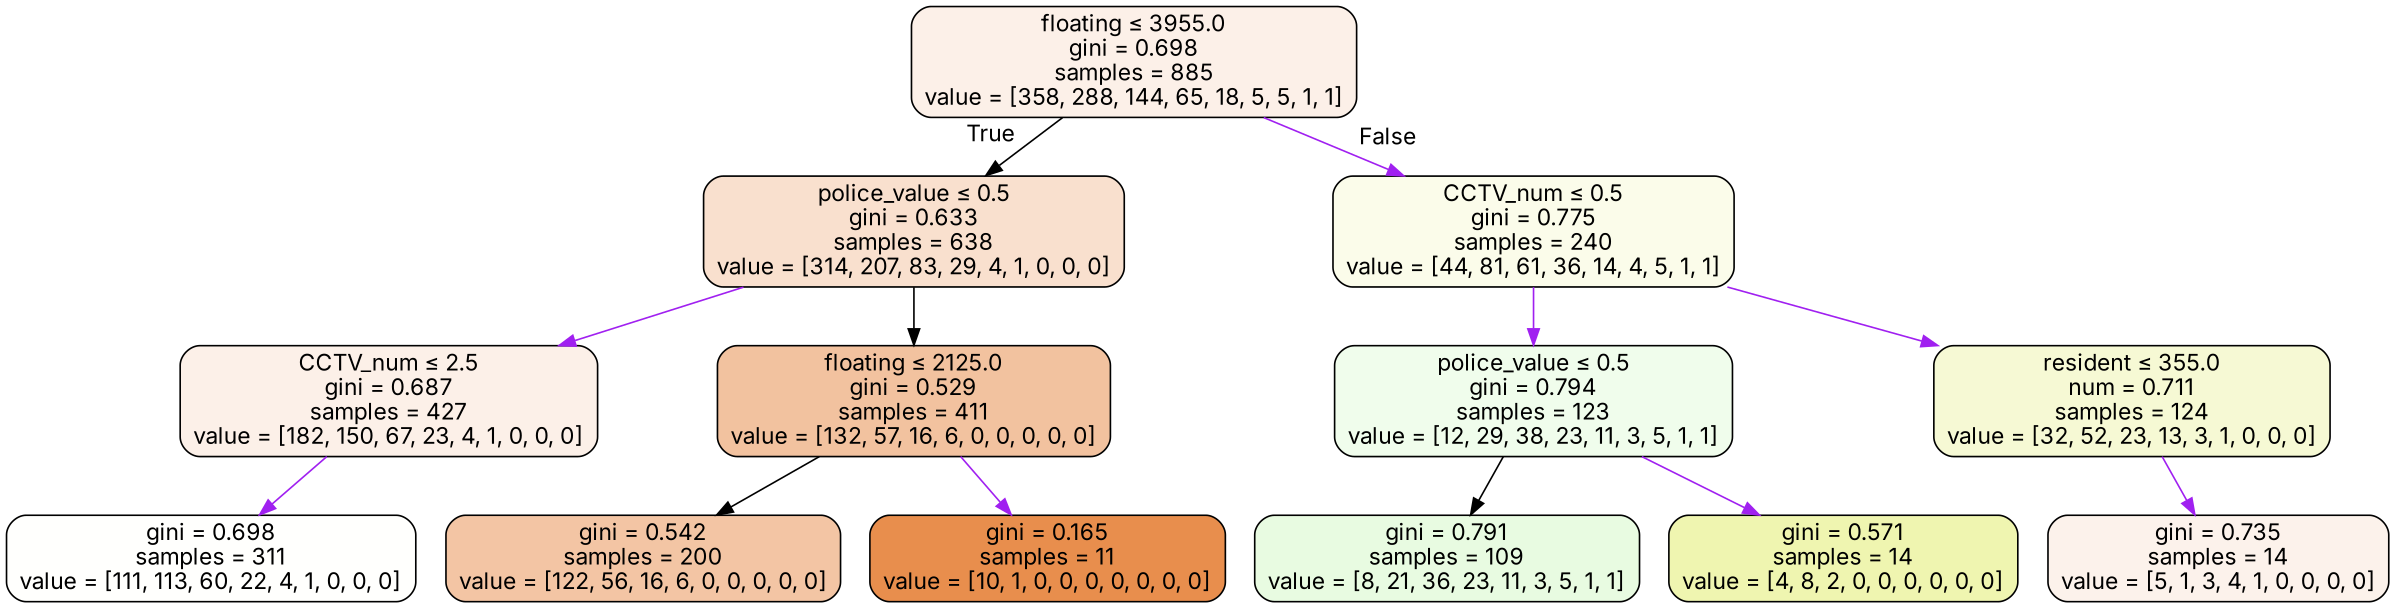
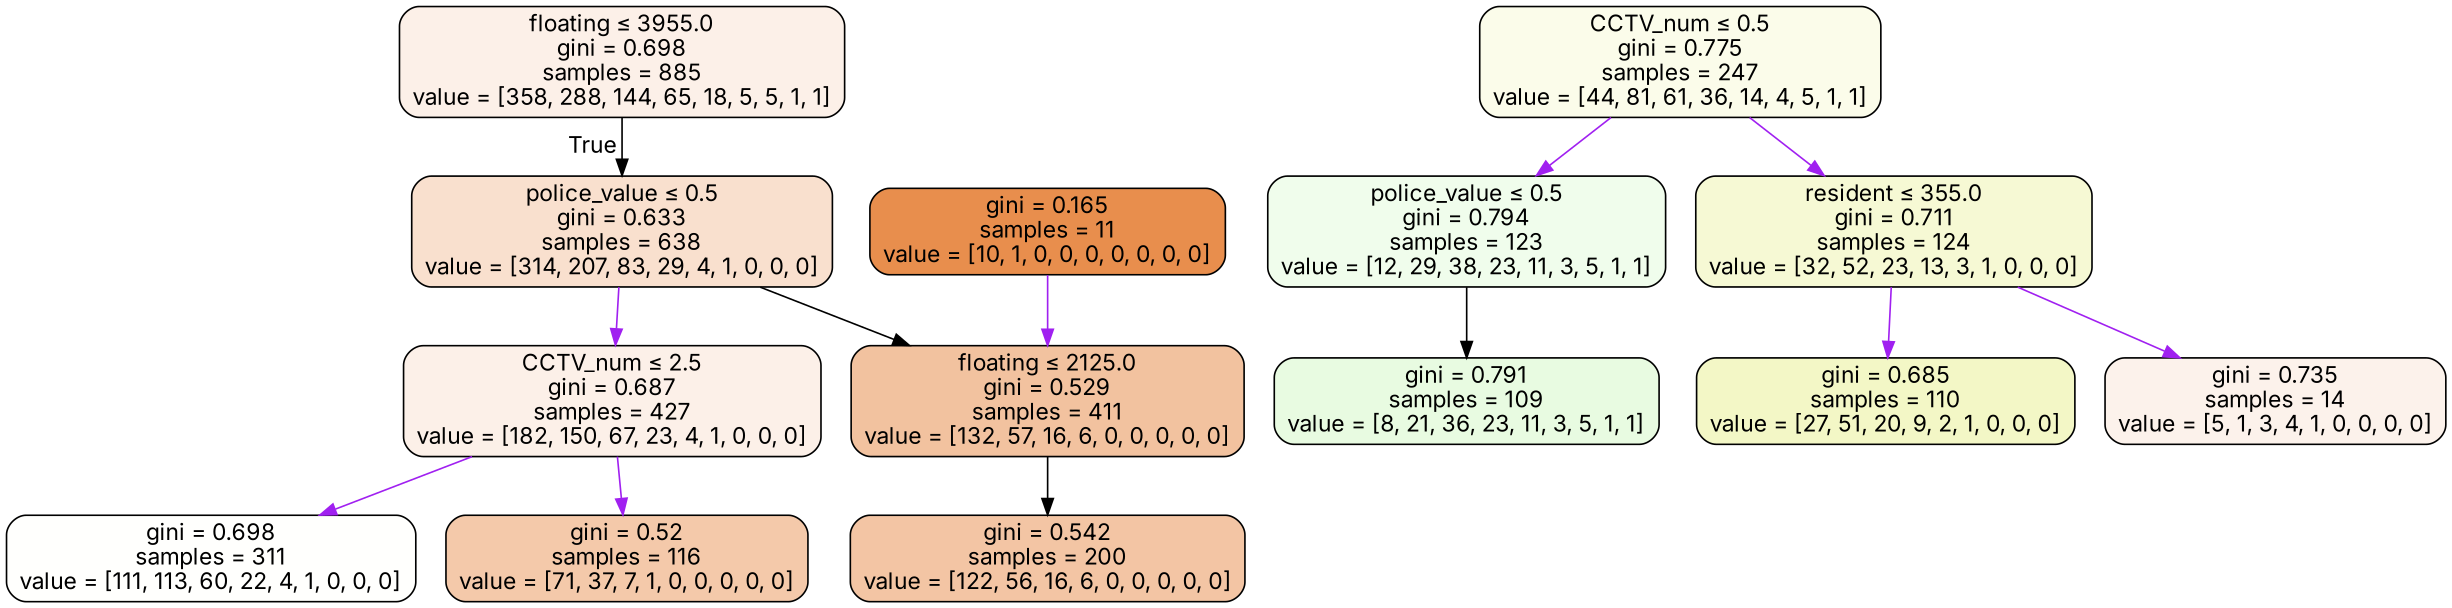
(1326, 144) -> none
(1534, 243) -> (1680, 73)
(2132, 388) -> (1894, 218)
none -> (1886, 401)
(980, 479) -> (1048, 302)
none -> (627, 558)
(1843, 558) -> none
